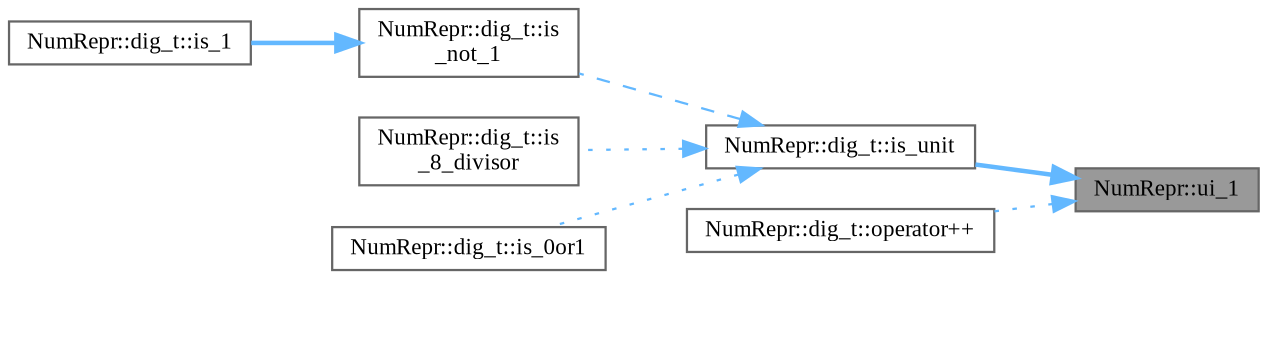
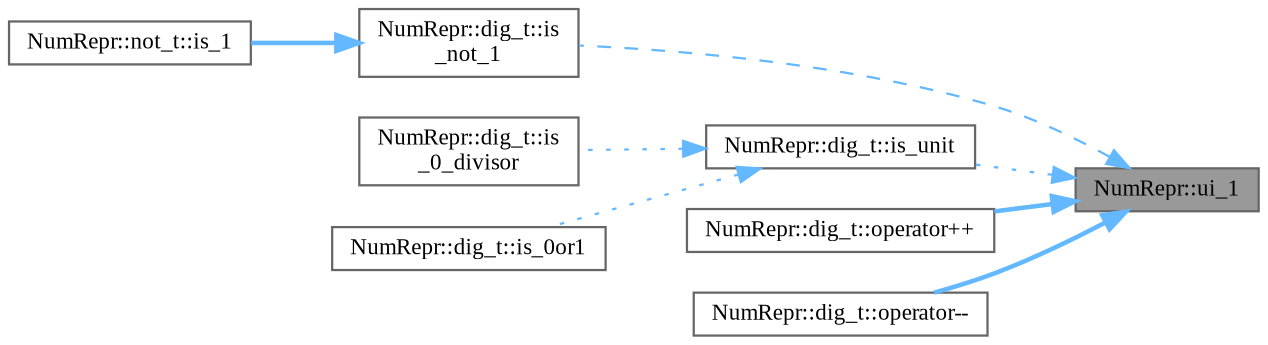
(130, 43) -> (130, 43)
(660, 96) -> (851, 74)
(469, 151) -> (469, 151)
(1014, 170) -> (1014, 170)
(1024, 208) -> (1024, 208)
none -> (841, 314)
